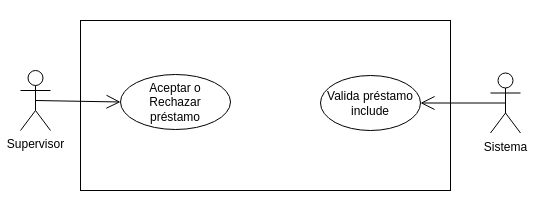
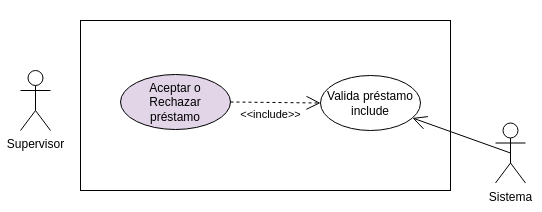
(77, 101) -> none
(176, 102) -> (176, 102)
none -> (274, 102)
(506, 103) -> (511, 153)
